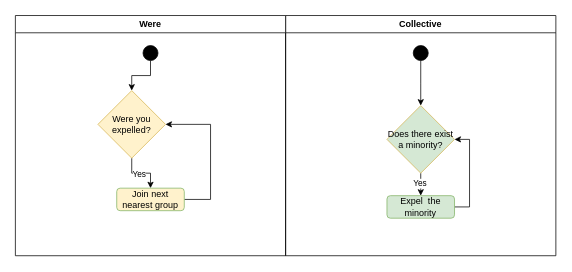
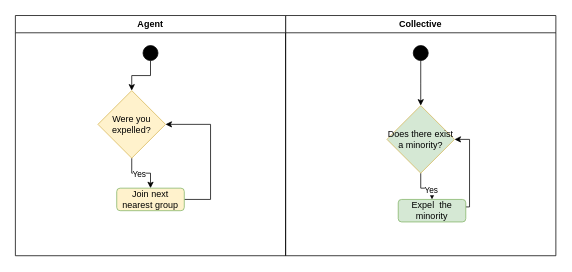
(150, 24) -> (150, 24)
(420, 207) -> (432, 210)
